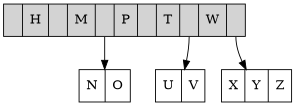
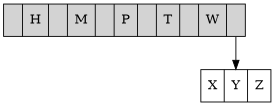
(105, 86) -> none
(180, 86) -> none
